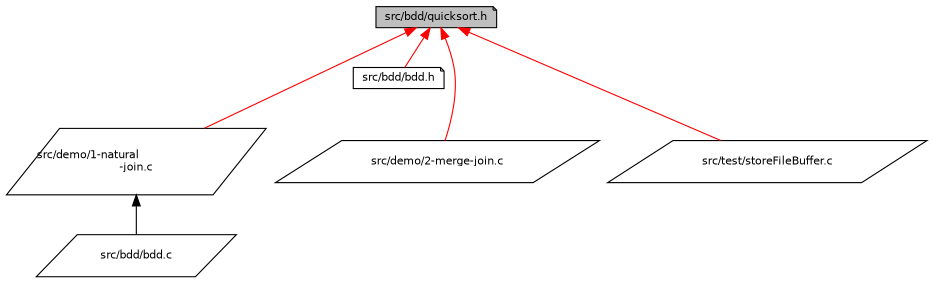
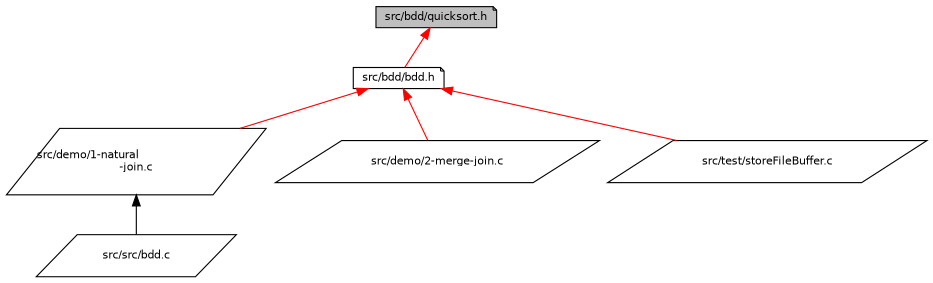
(305, 80) -> (299, 110)
(595, 86) -> (564, 116)
(455, 89) -> (418, 120)
(136, 256) -> (136, 256)
